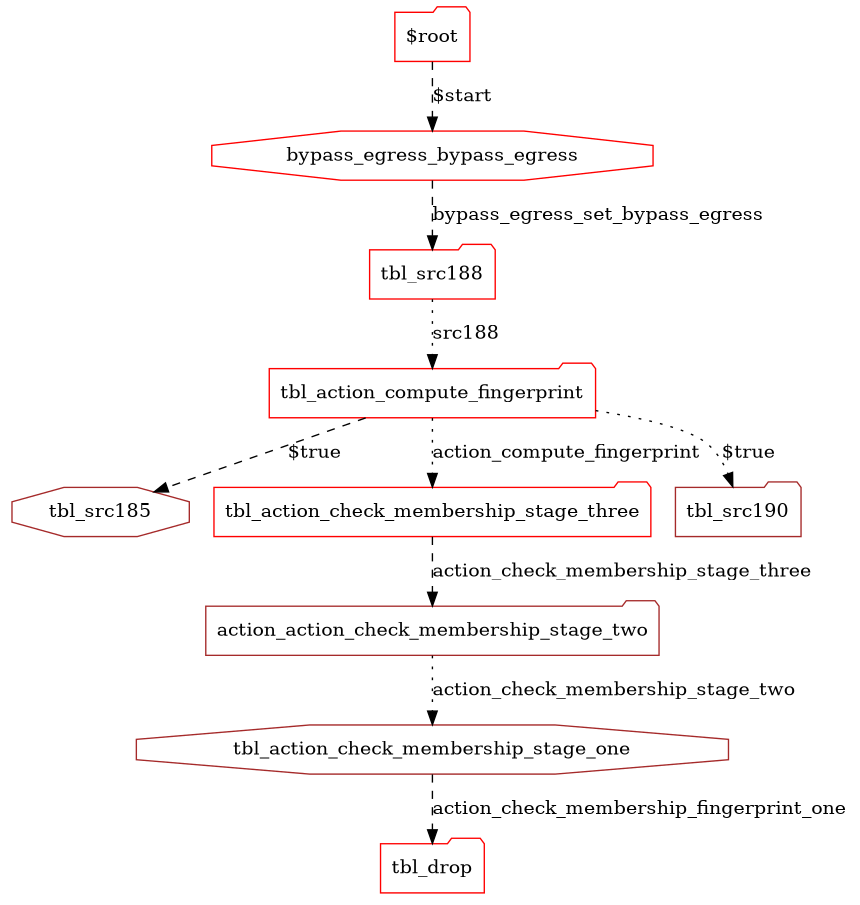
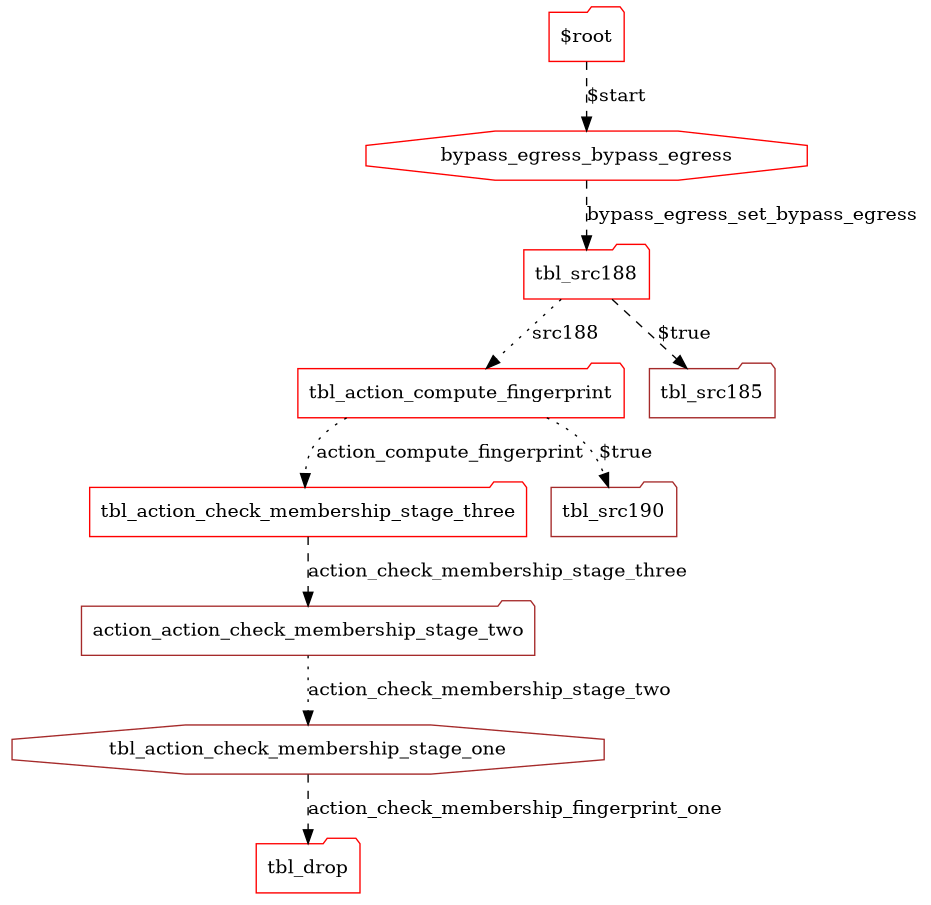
(266, 453) -> (644, 329)
(101, 512) -> (712, 393)
